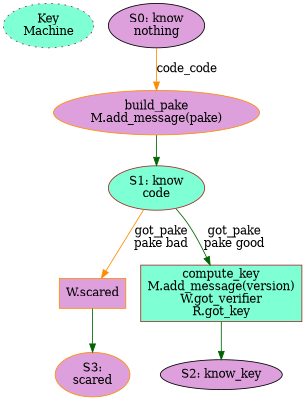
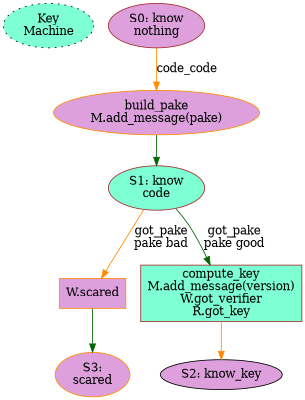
(49, 26) -> (49, 26)
(157, 26) -> (157, 26)
(221, 336) -> (221, 336)
